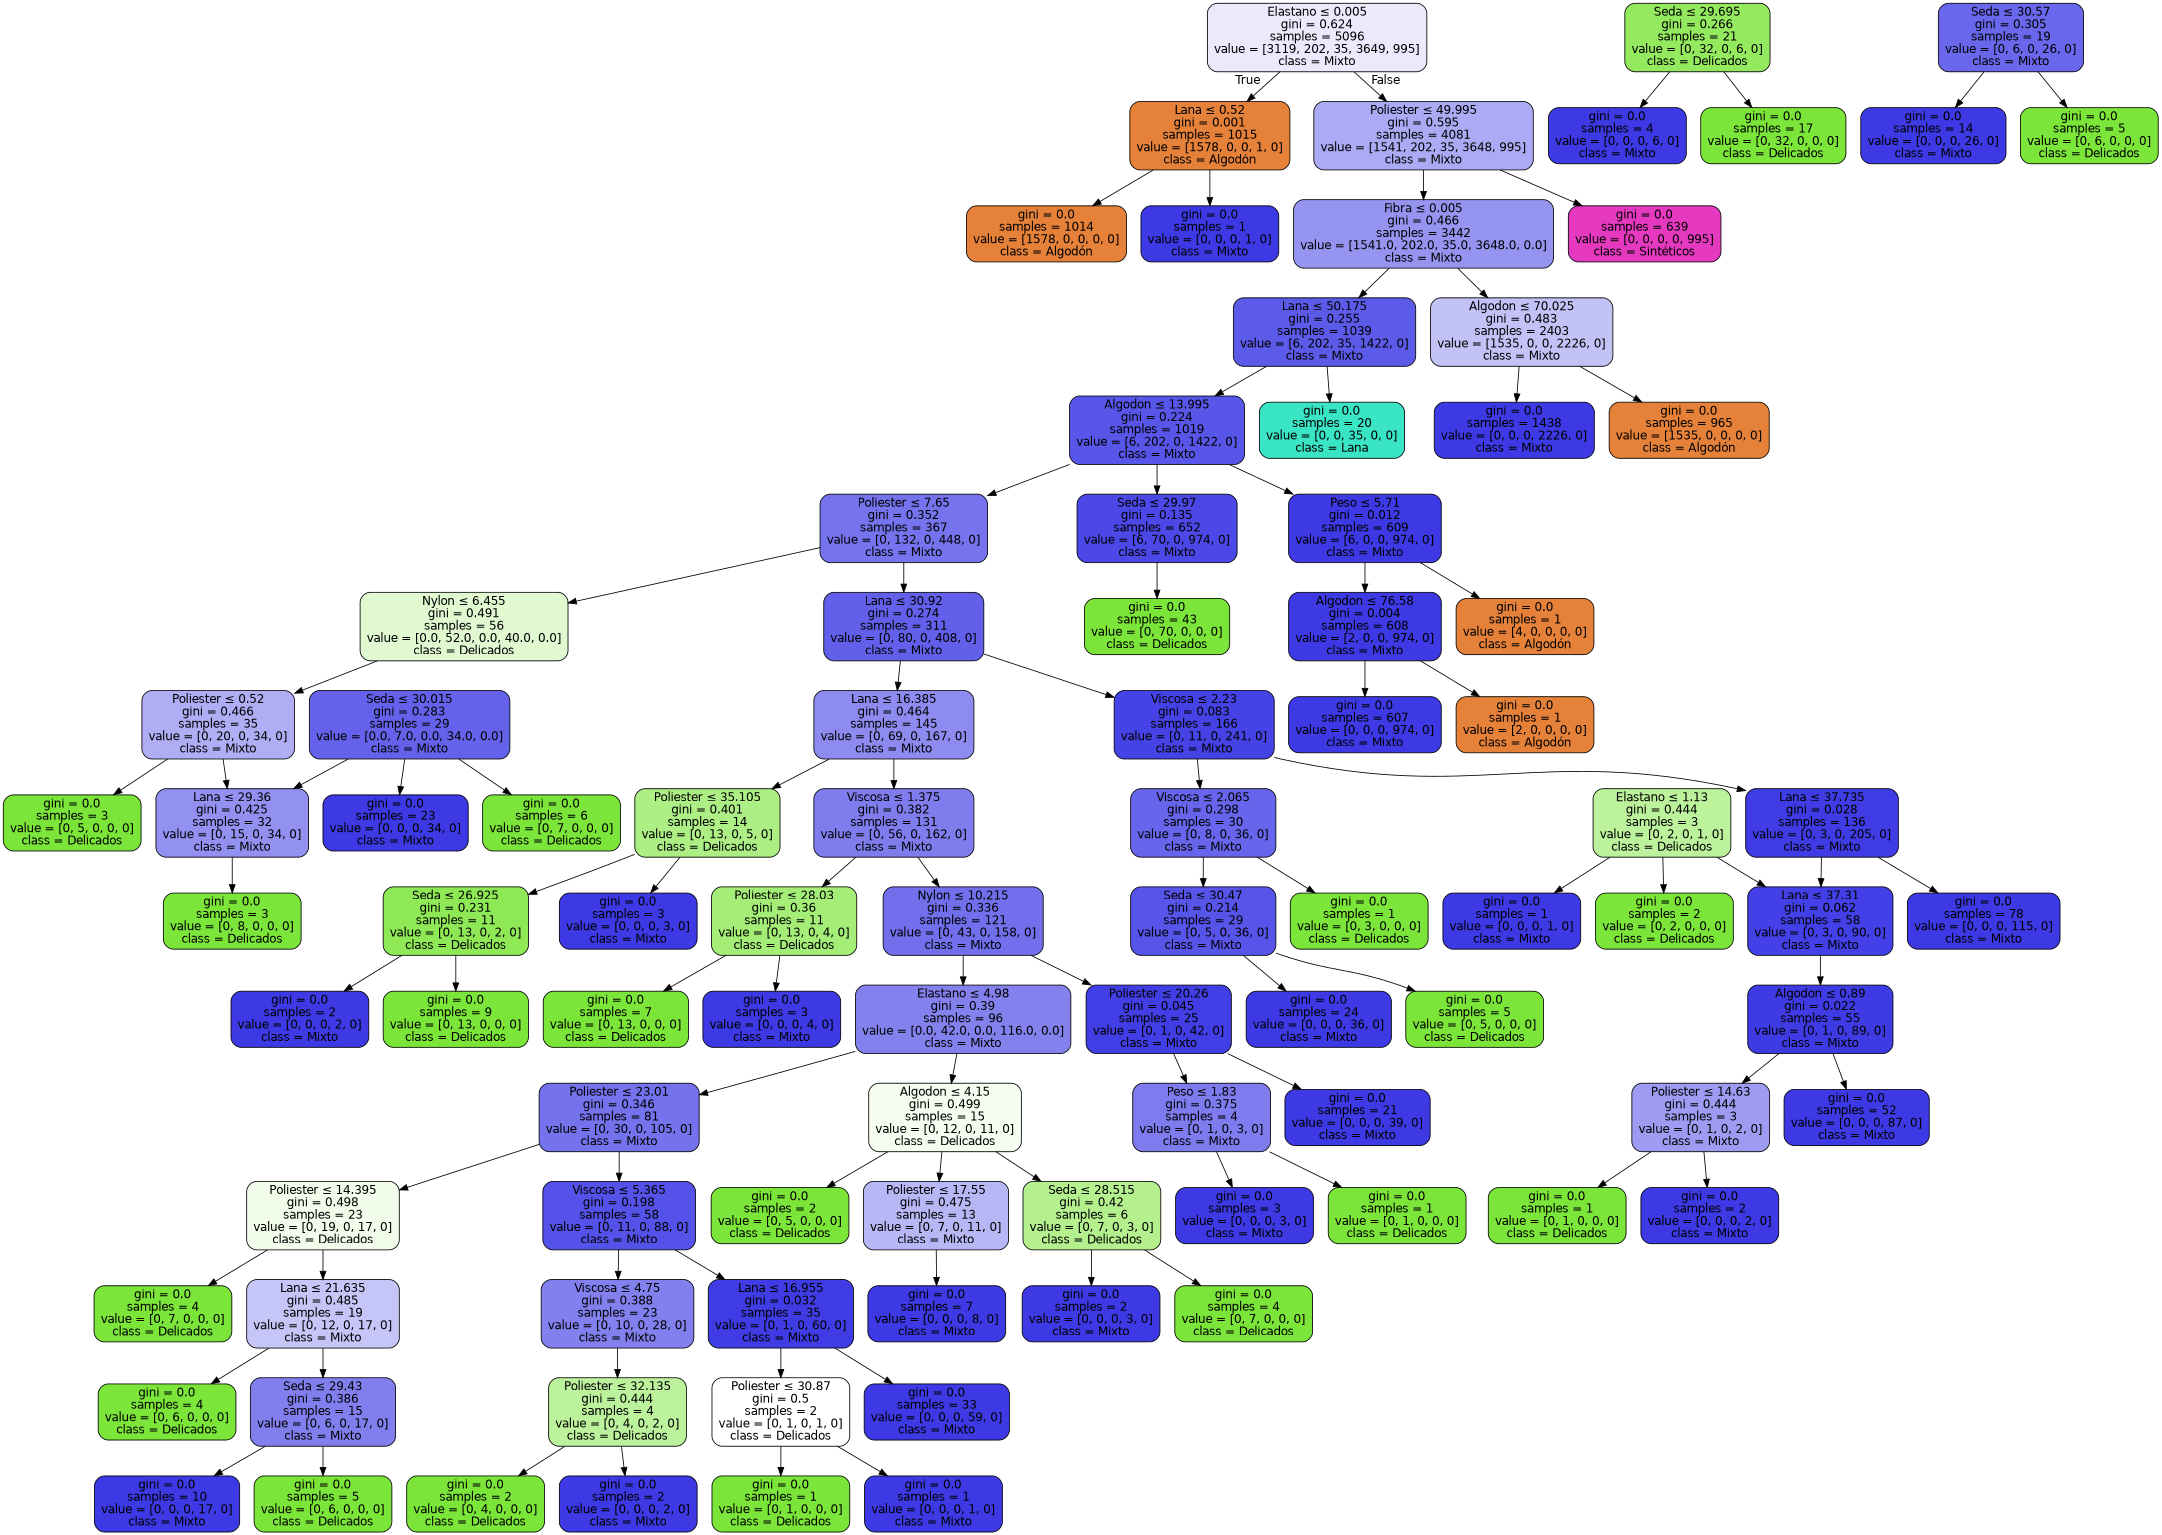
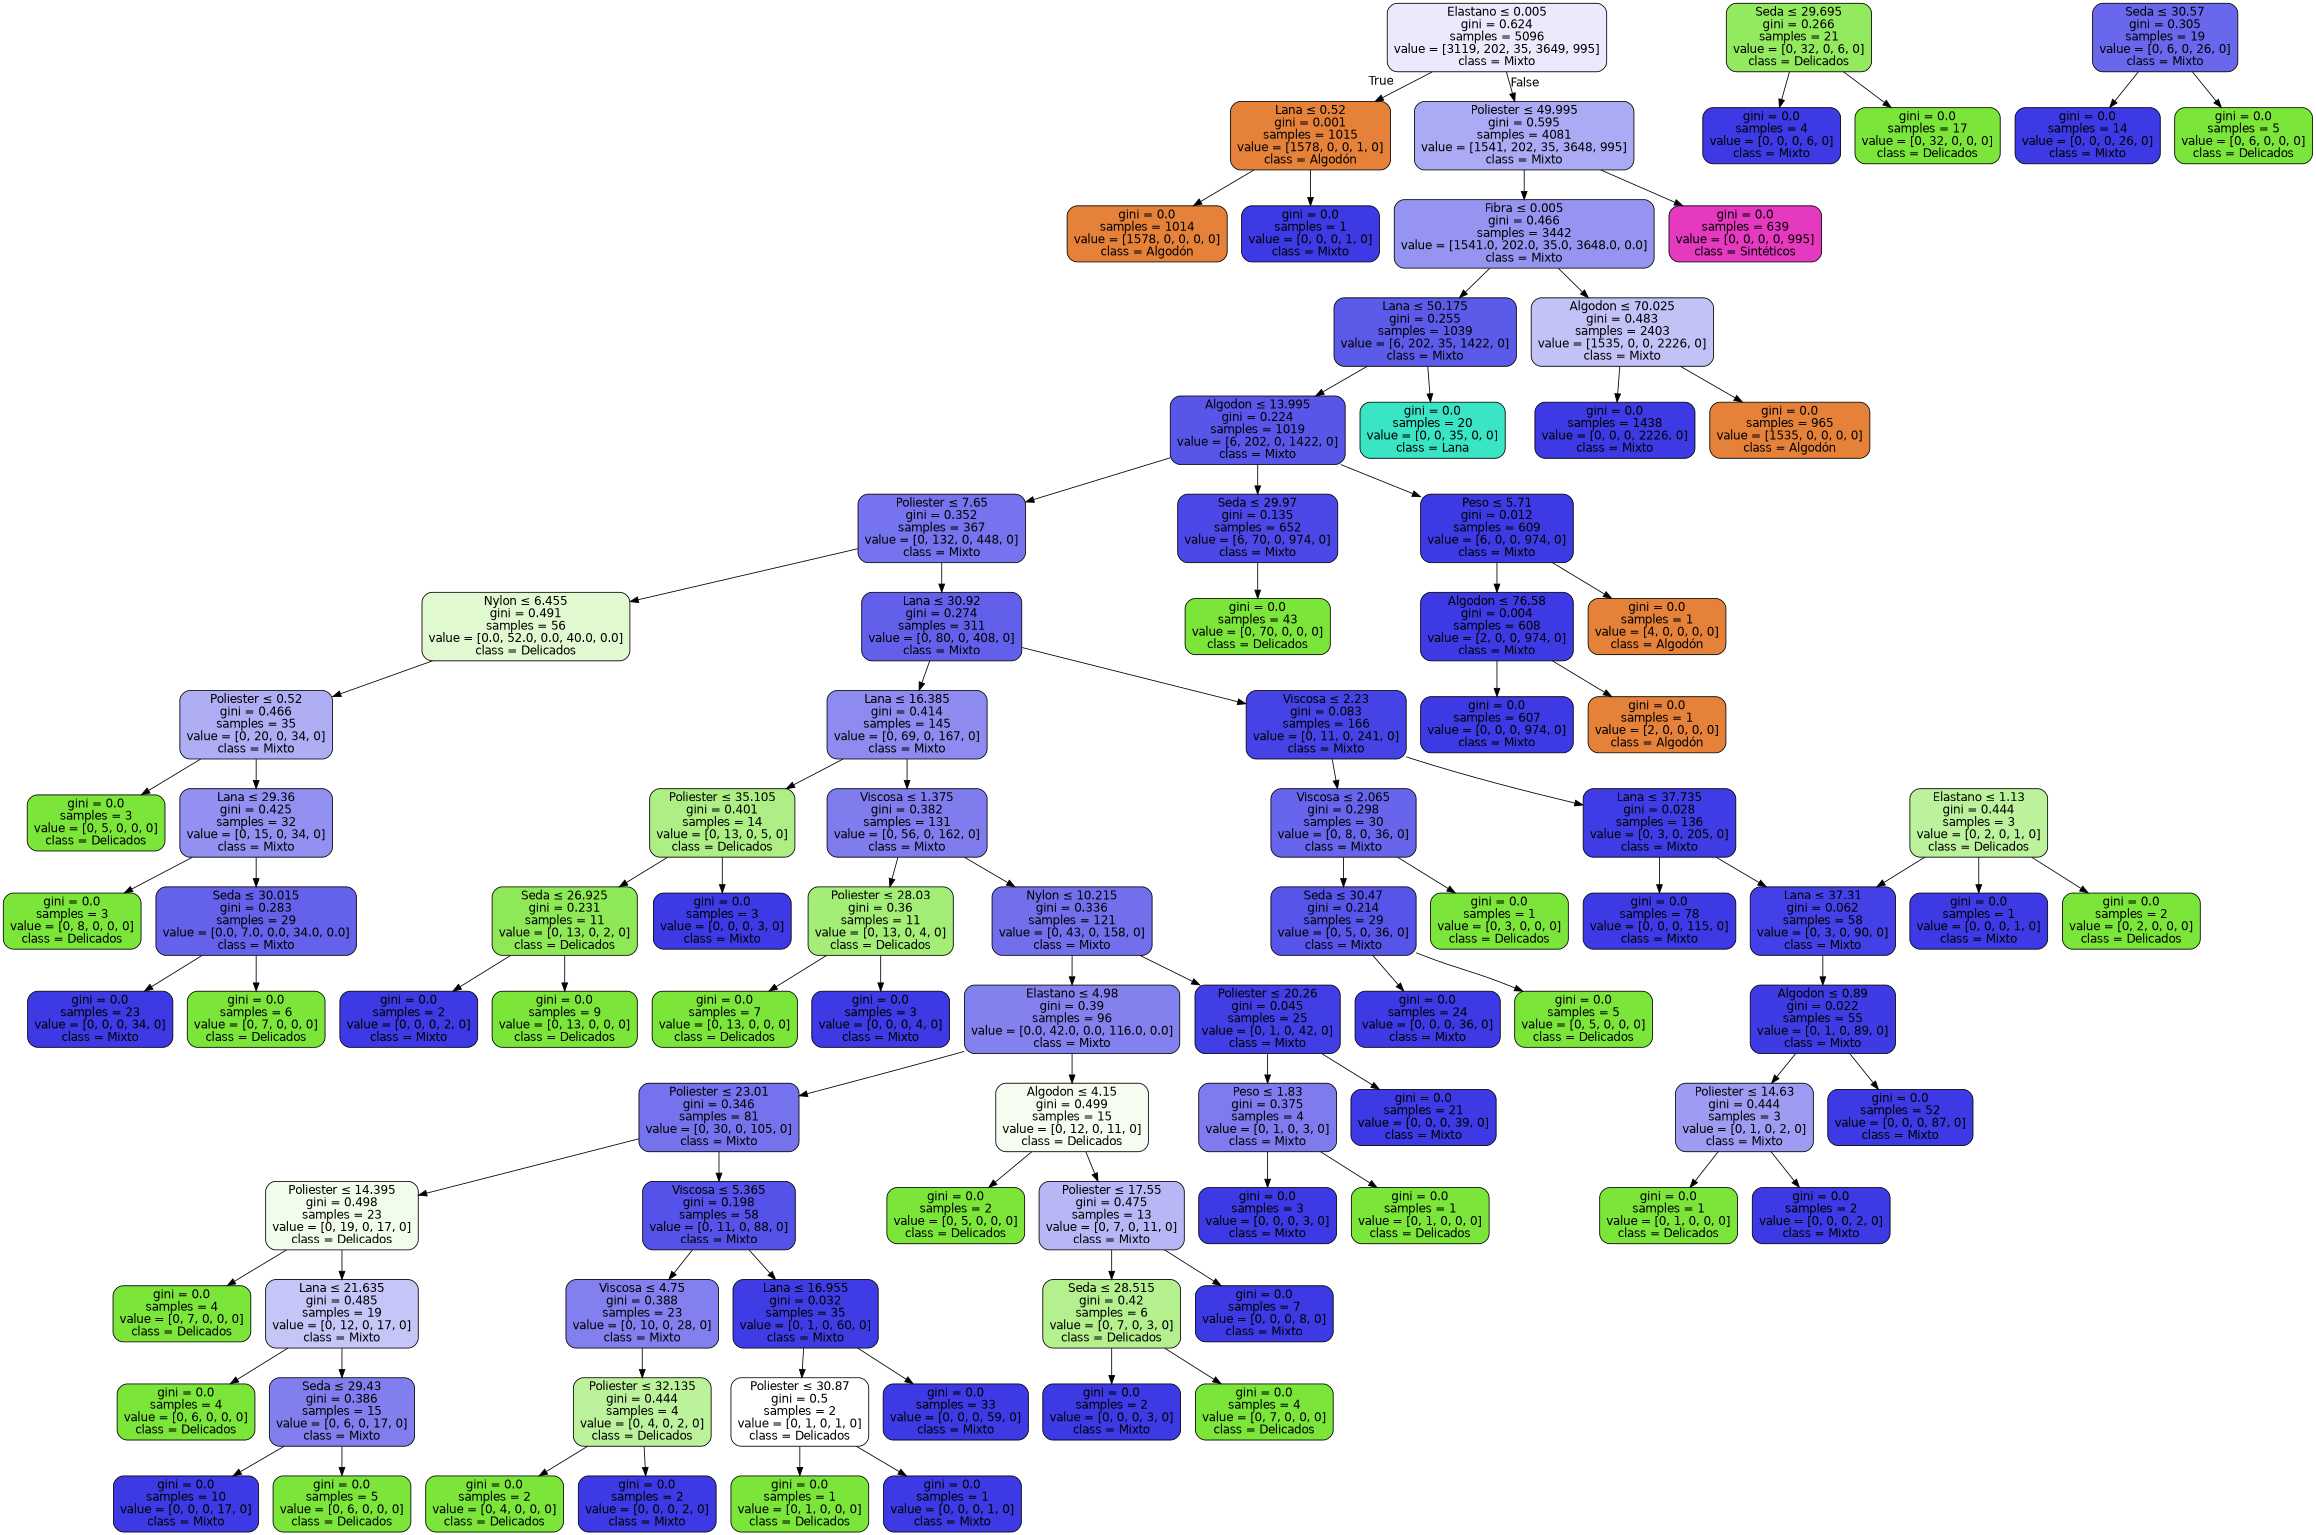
(894, 712) -> (907, 712)
(325, 772) -> (256, 868)
(1015, 1164) -> (1112, 1261)
